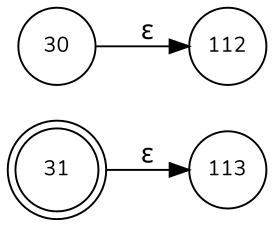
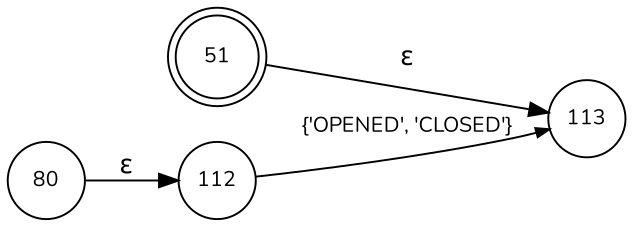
(57, 46) -> (46, 181)
none -> (397, 158)
(57, 170) -> (217, 57)
